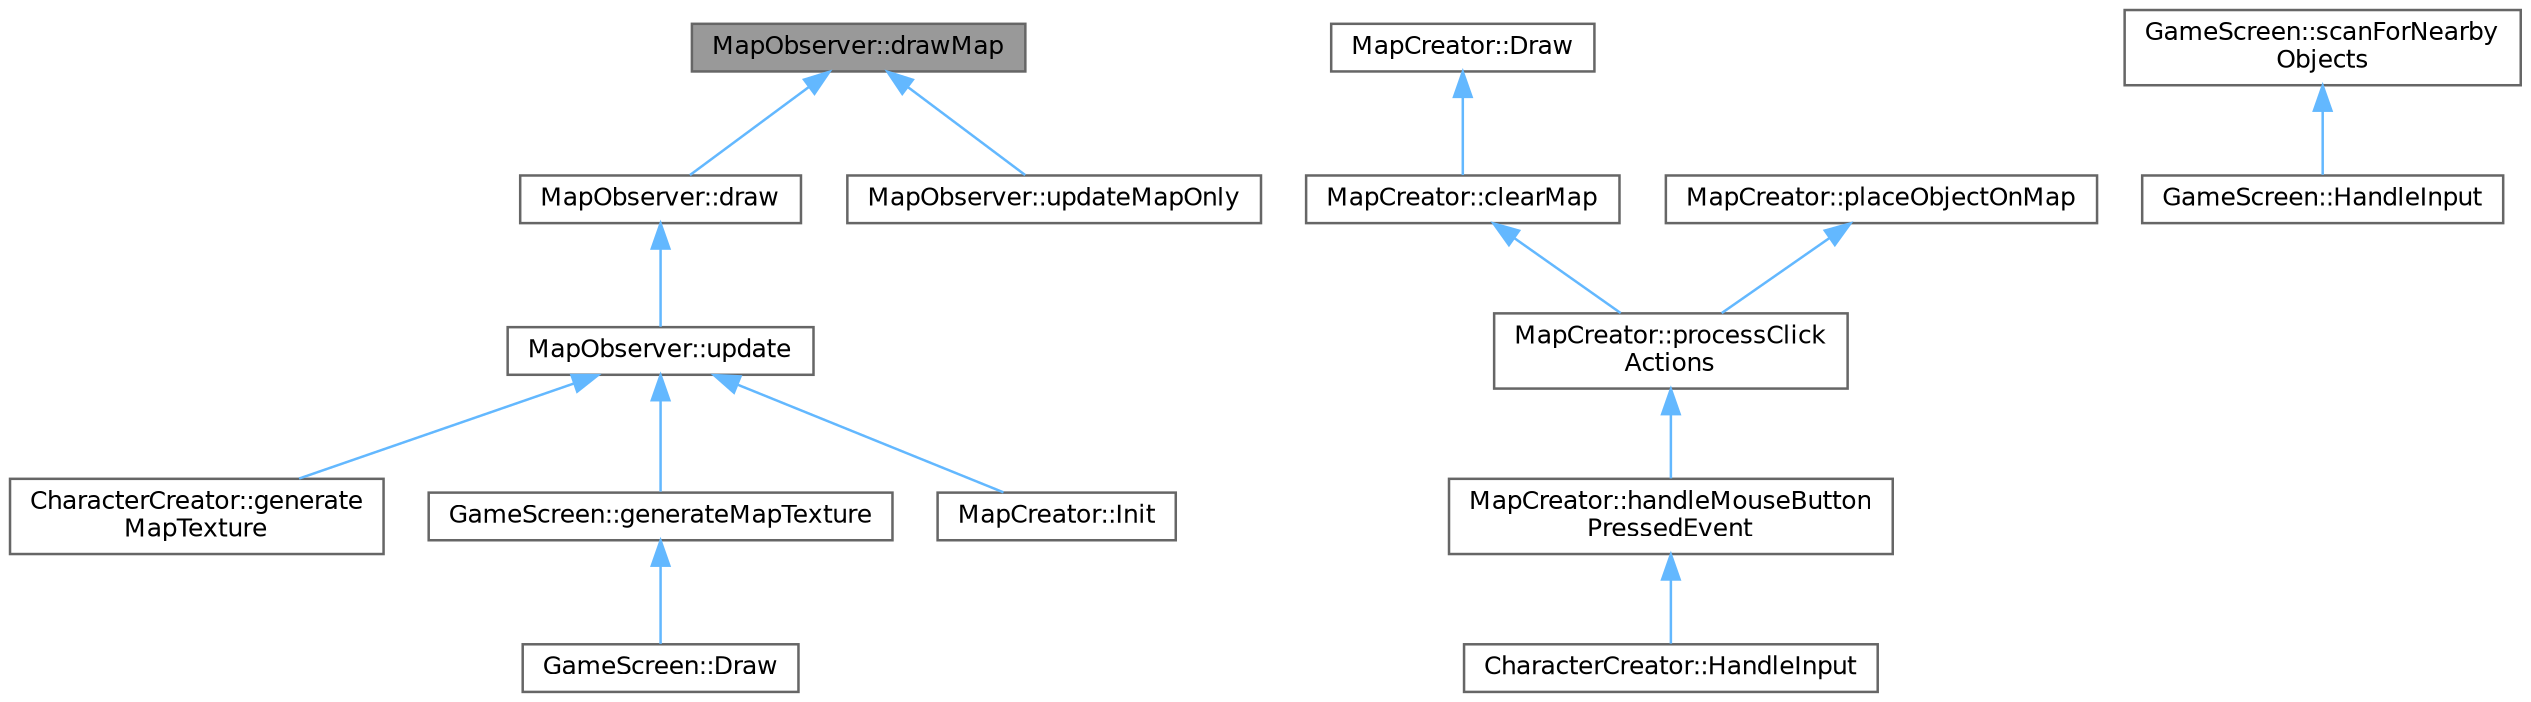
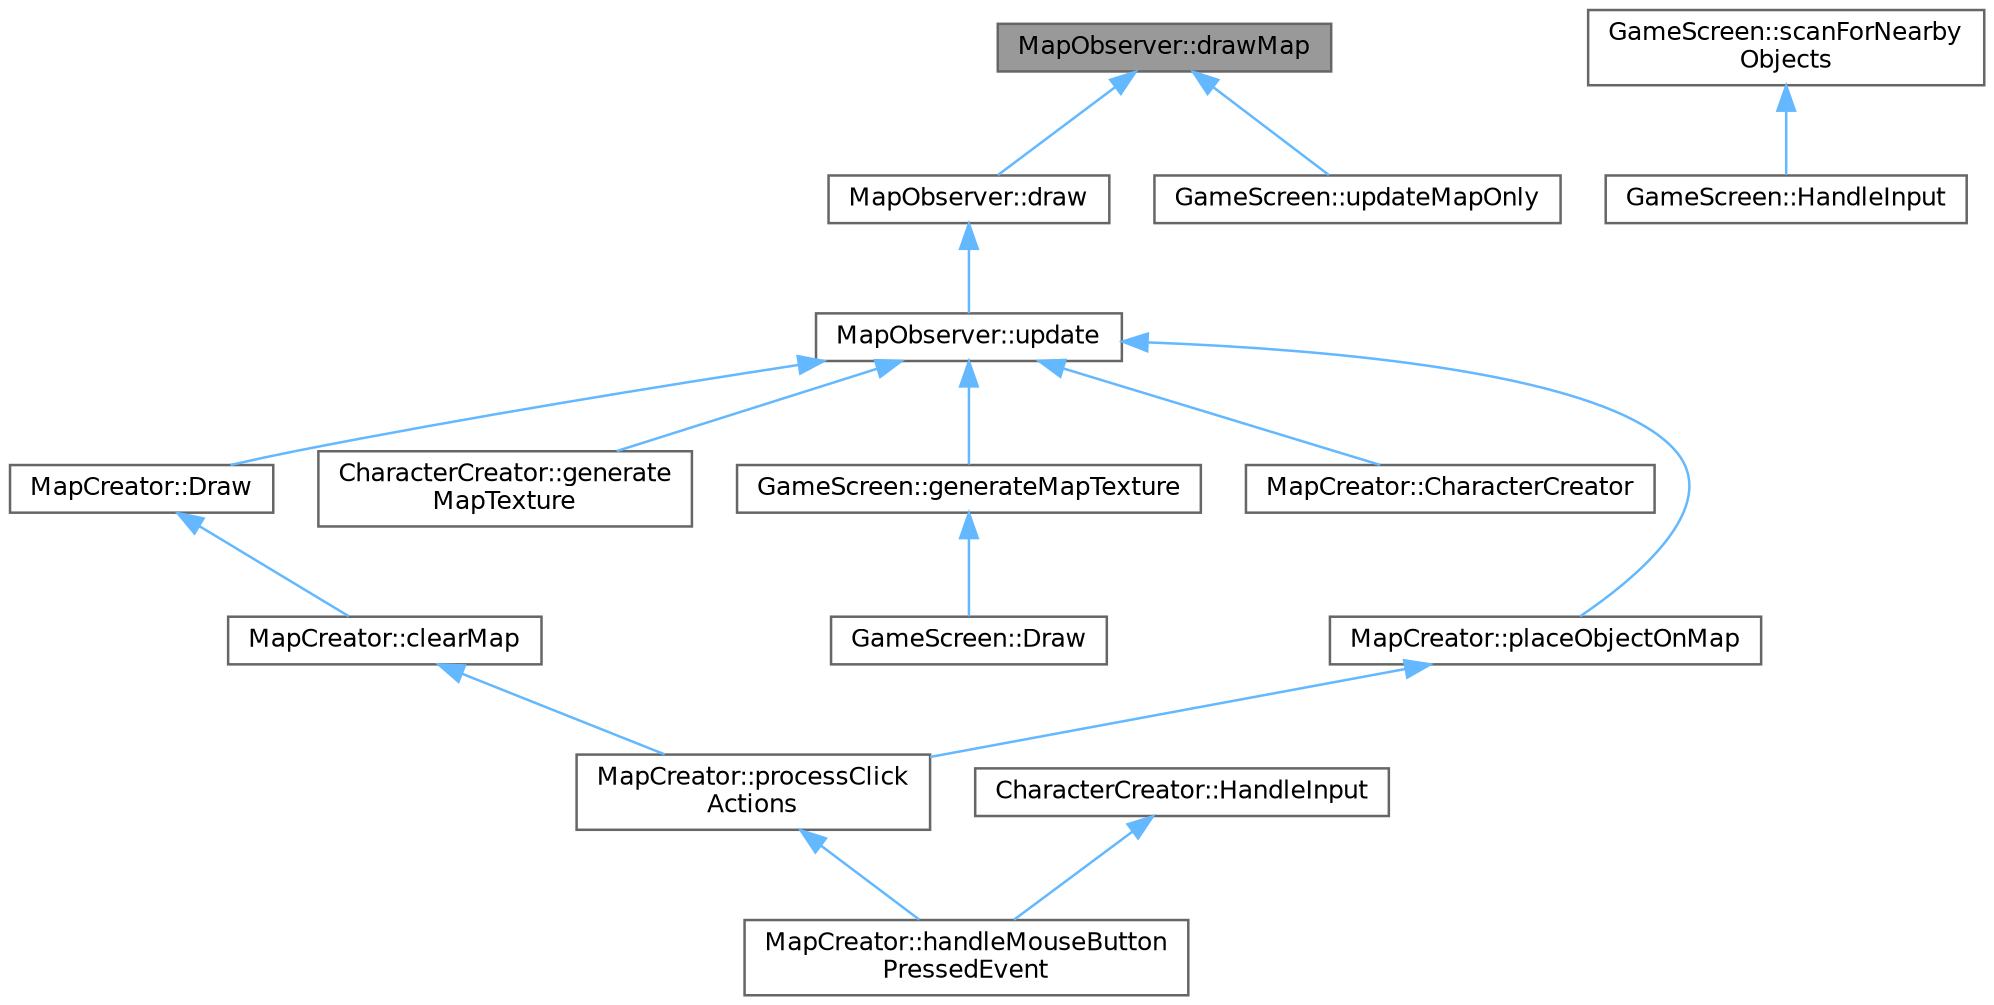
(1054, 199) -> (1358, 199)
none -> (1525, 384)
none -> (514, 411)
(1057, 516) -> (1450, 489)
(1671, 612) -> (1073, 876)
